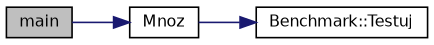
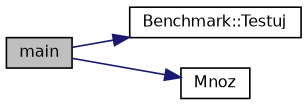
(219, 22) -> (93, 44)
